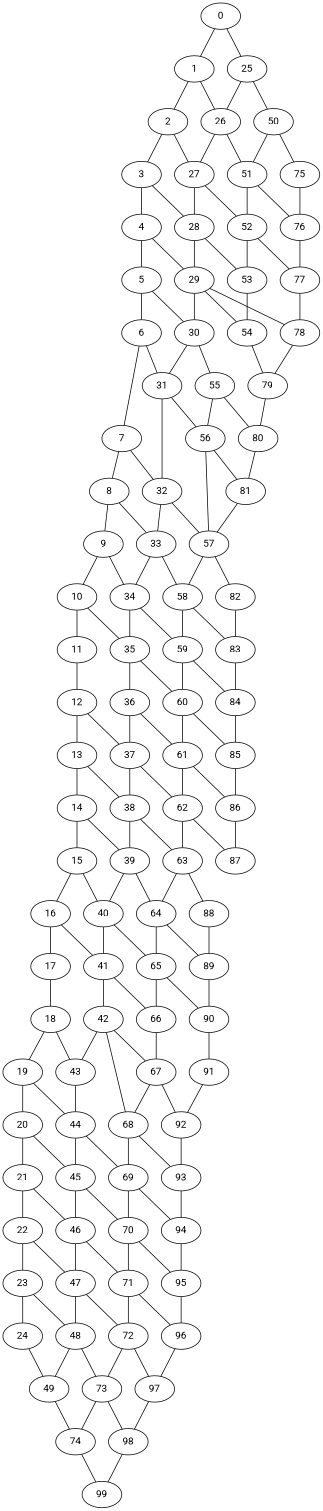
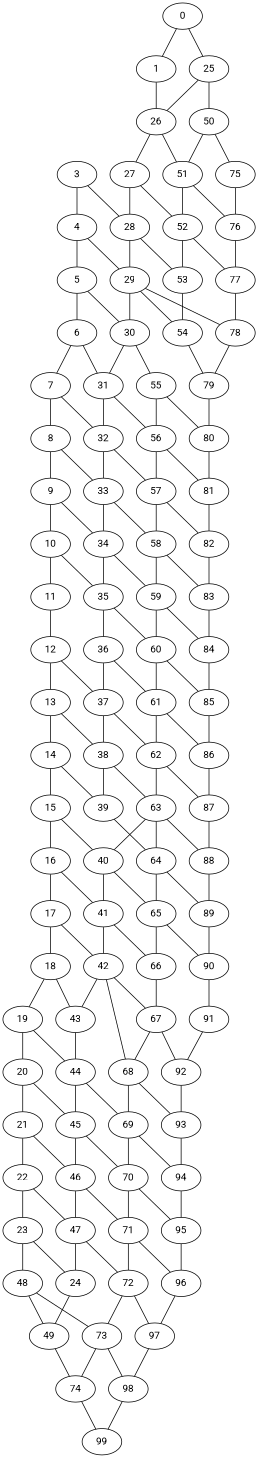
(168, 122) -> none
(227, 518) -> (209, 518)
none -> (209, 835)
(117, 887) -> (133, 831)
none -> (77, 940)
(76, 1310) -> (76, 1257)
